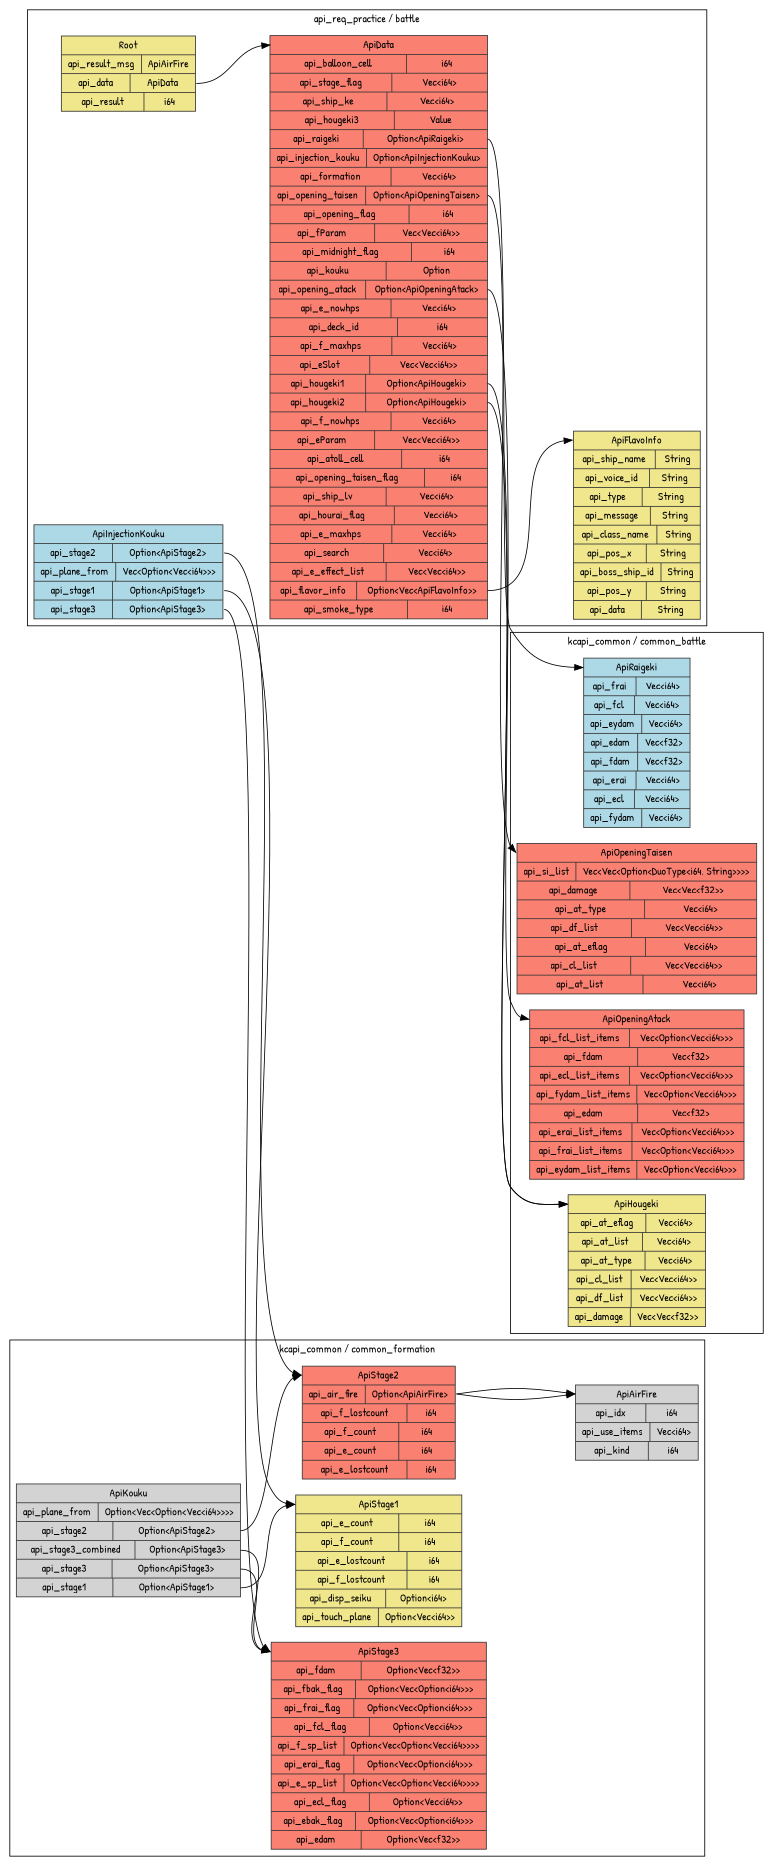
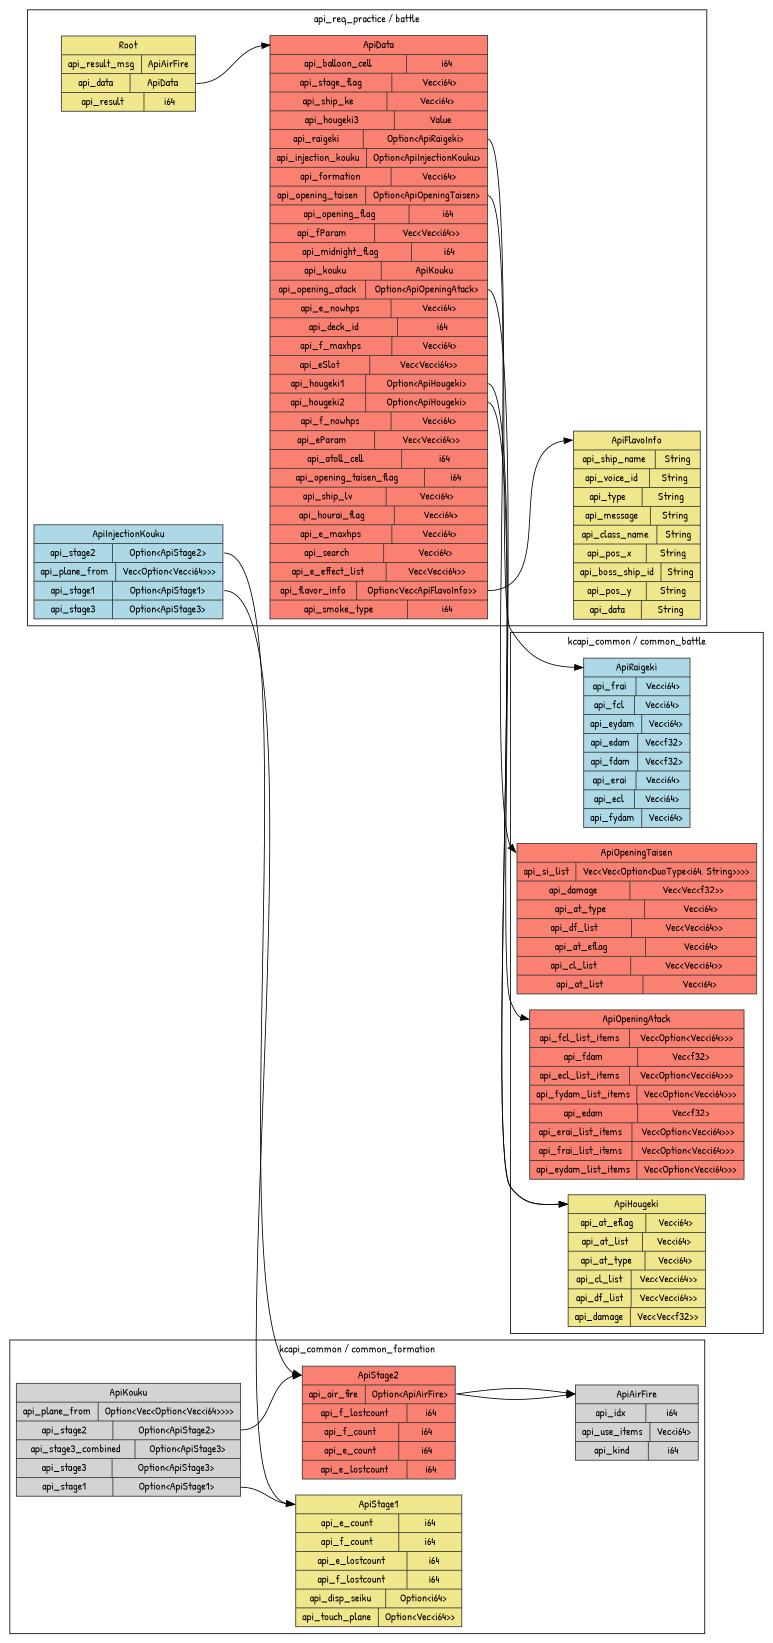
(437, 270) -> (434, 270)
(379, 1746) -> none
